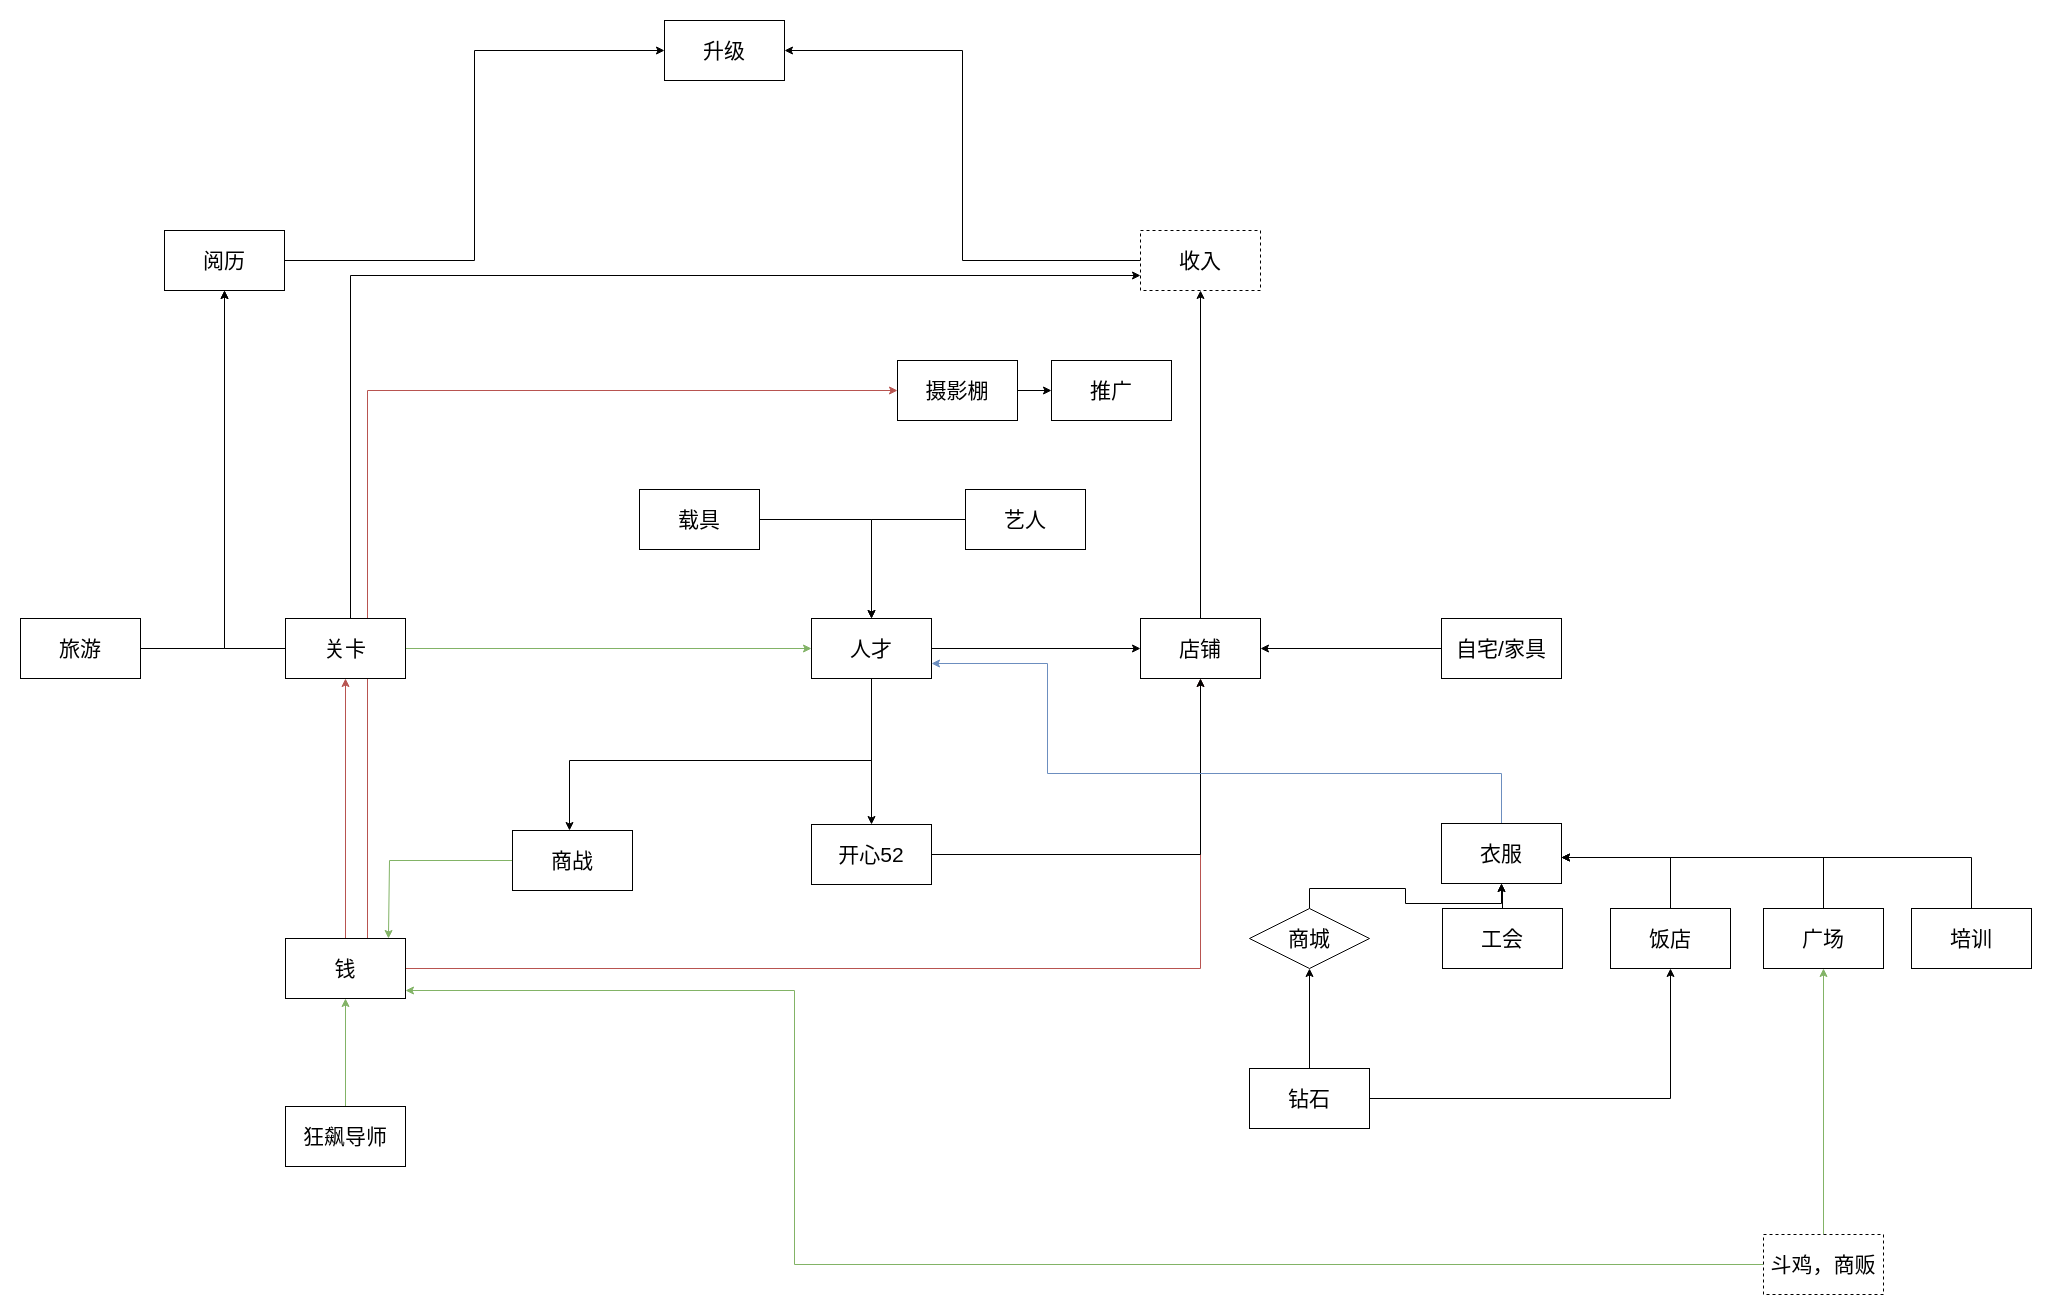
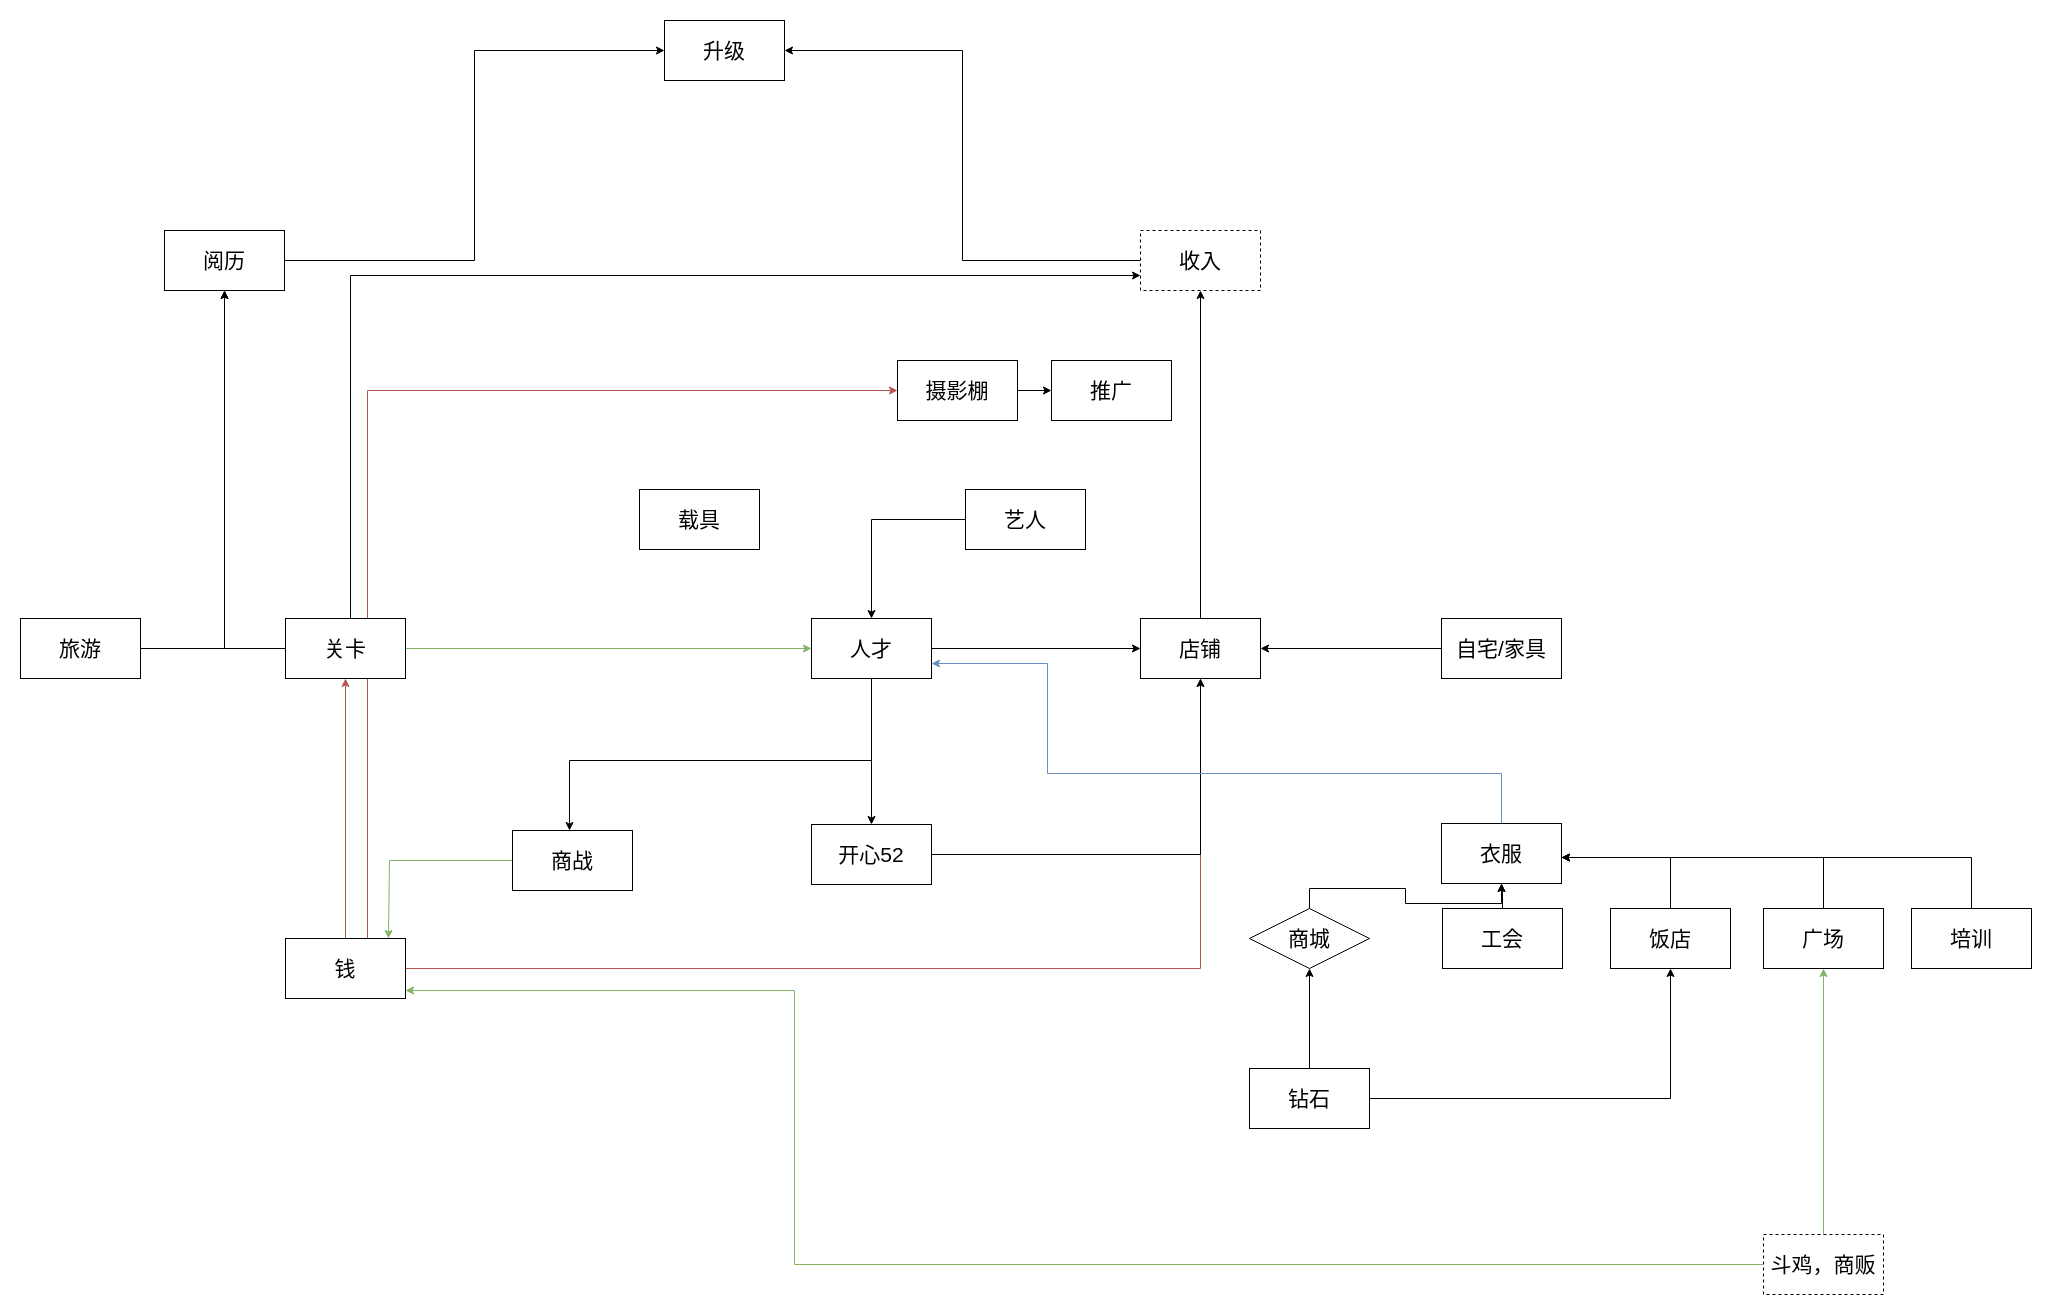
(814, 520) -> none
(346, 1056) -> none
(346, 1137) -> none
